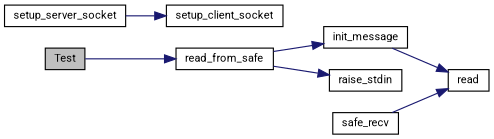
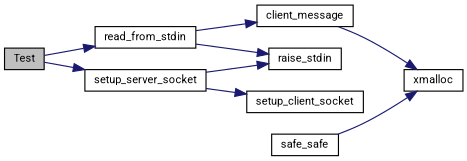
(366, 37) -> (305, 16)
(225, 59) -> (145, 37)
none -> (59, 65)
none -> (232, 69)
(469, 80) -> (434, 80)
(366, 123) -> (305, 145)
